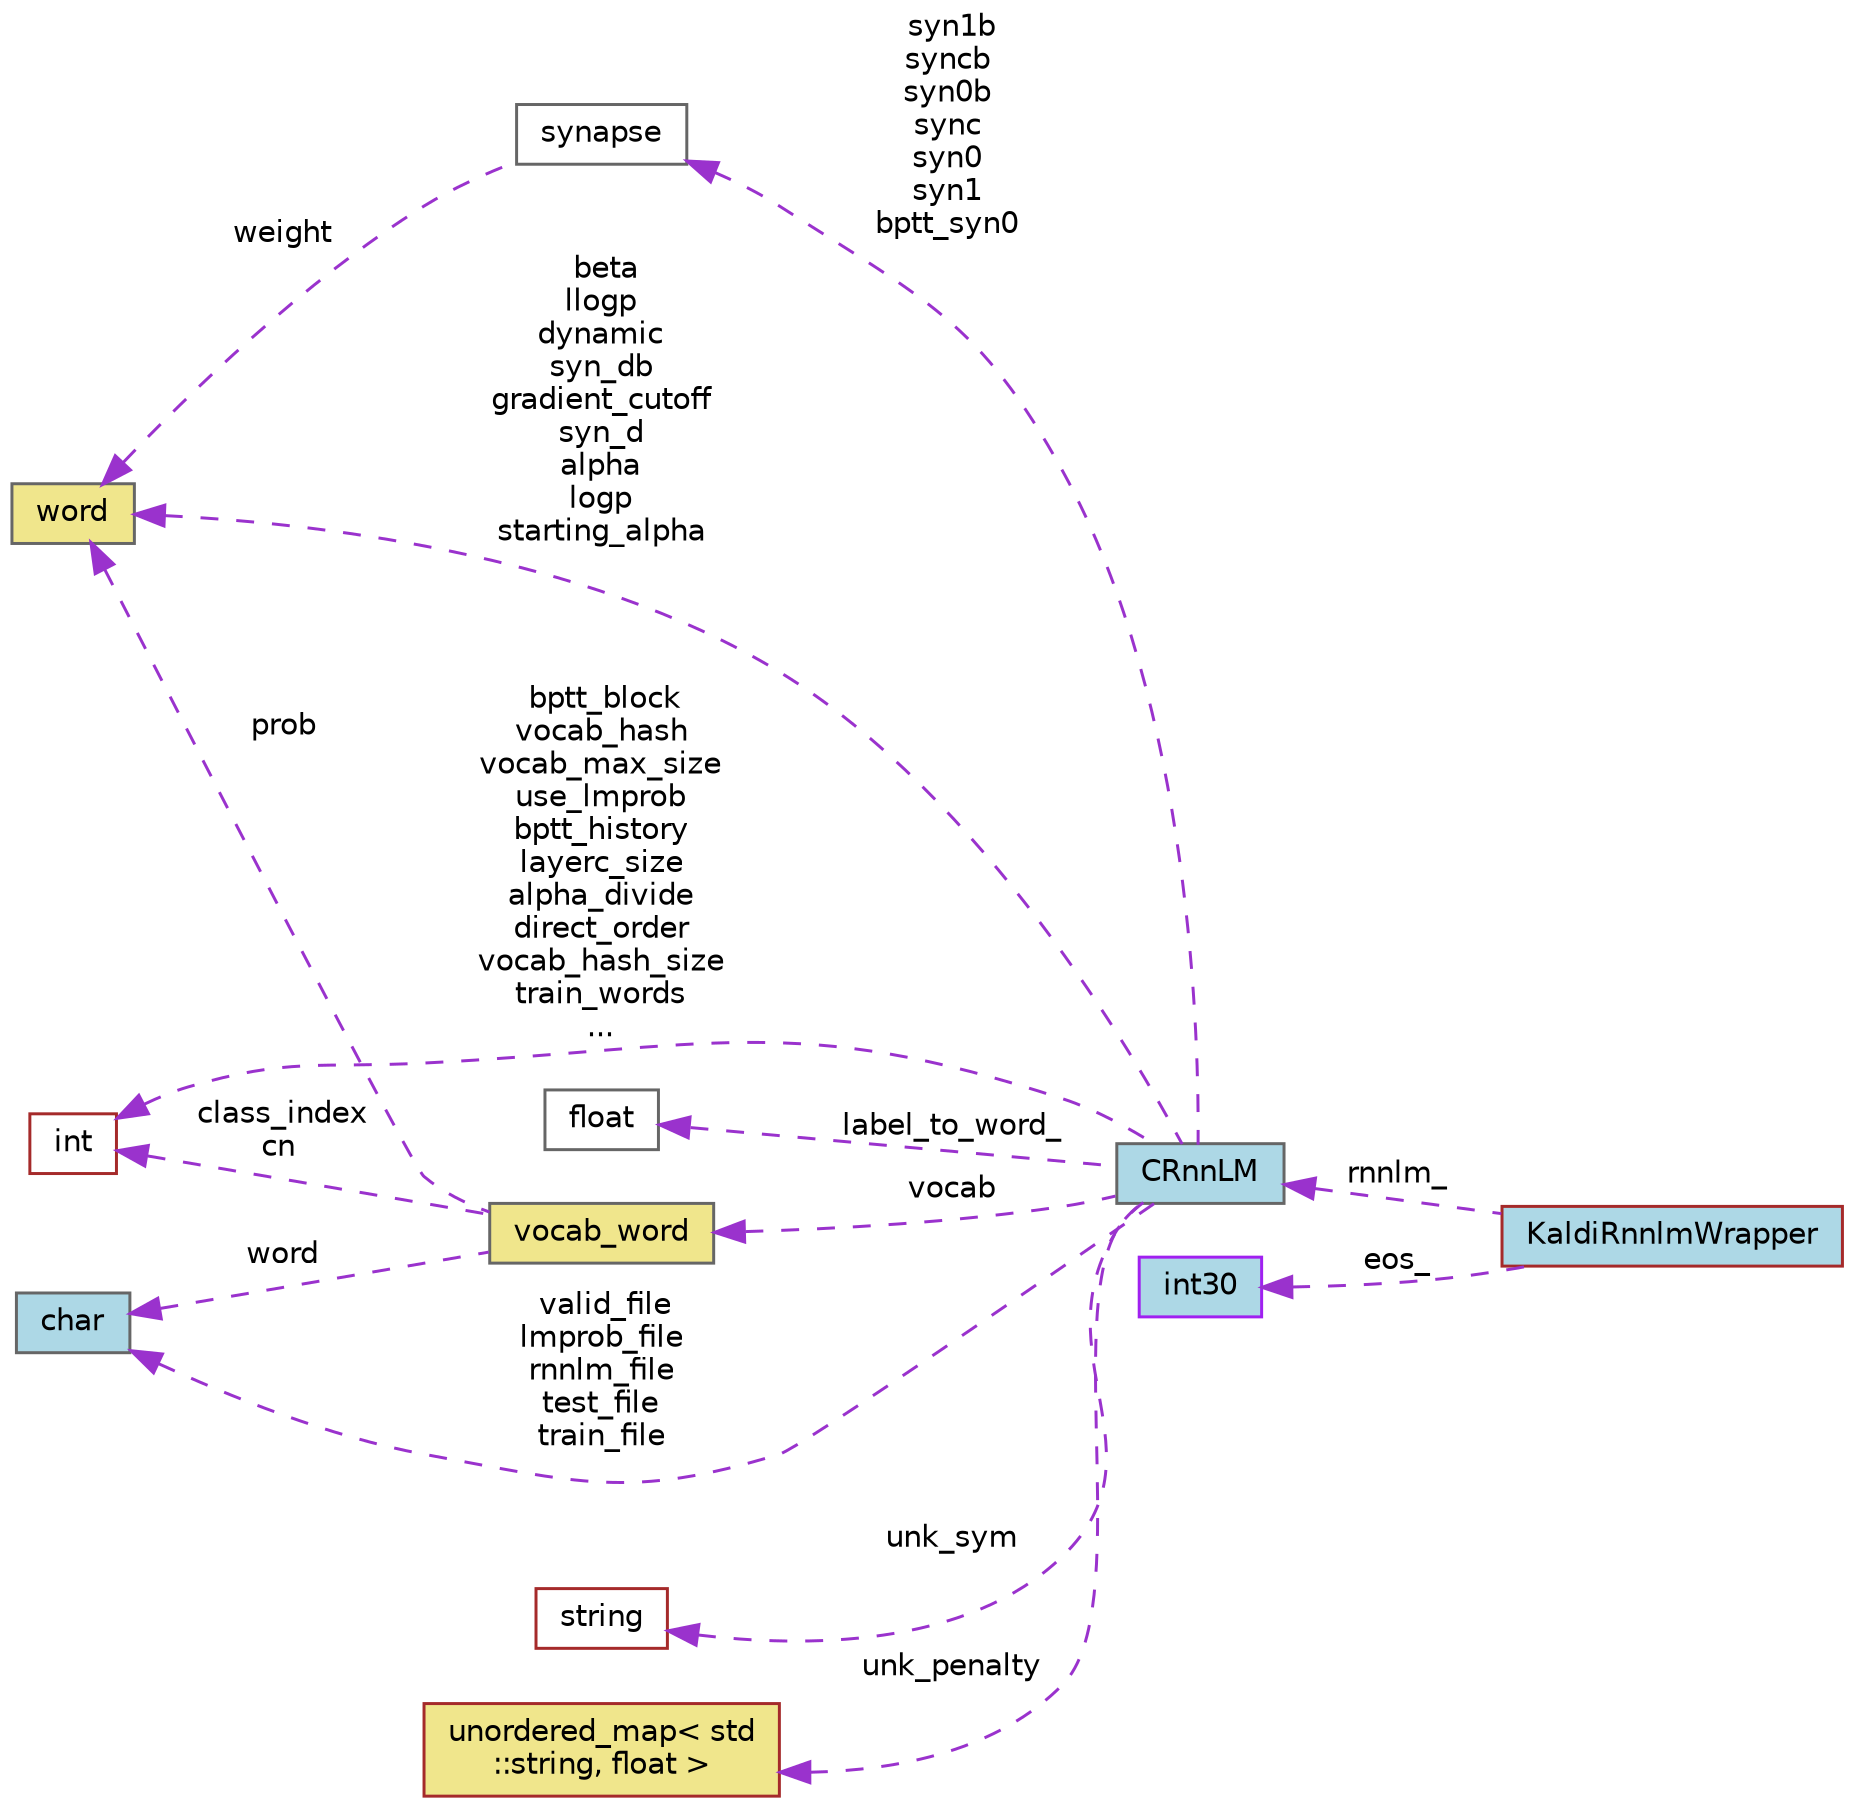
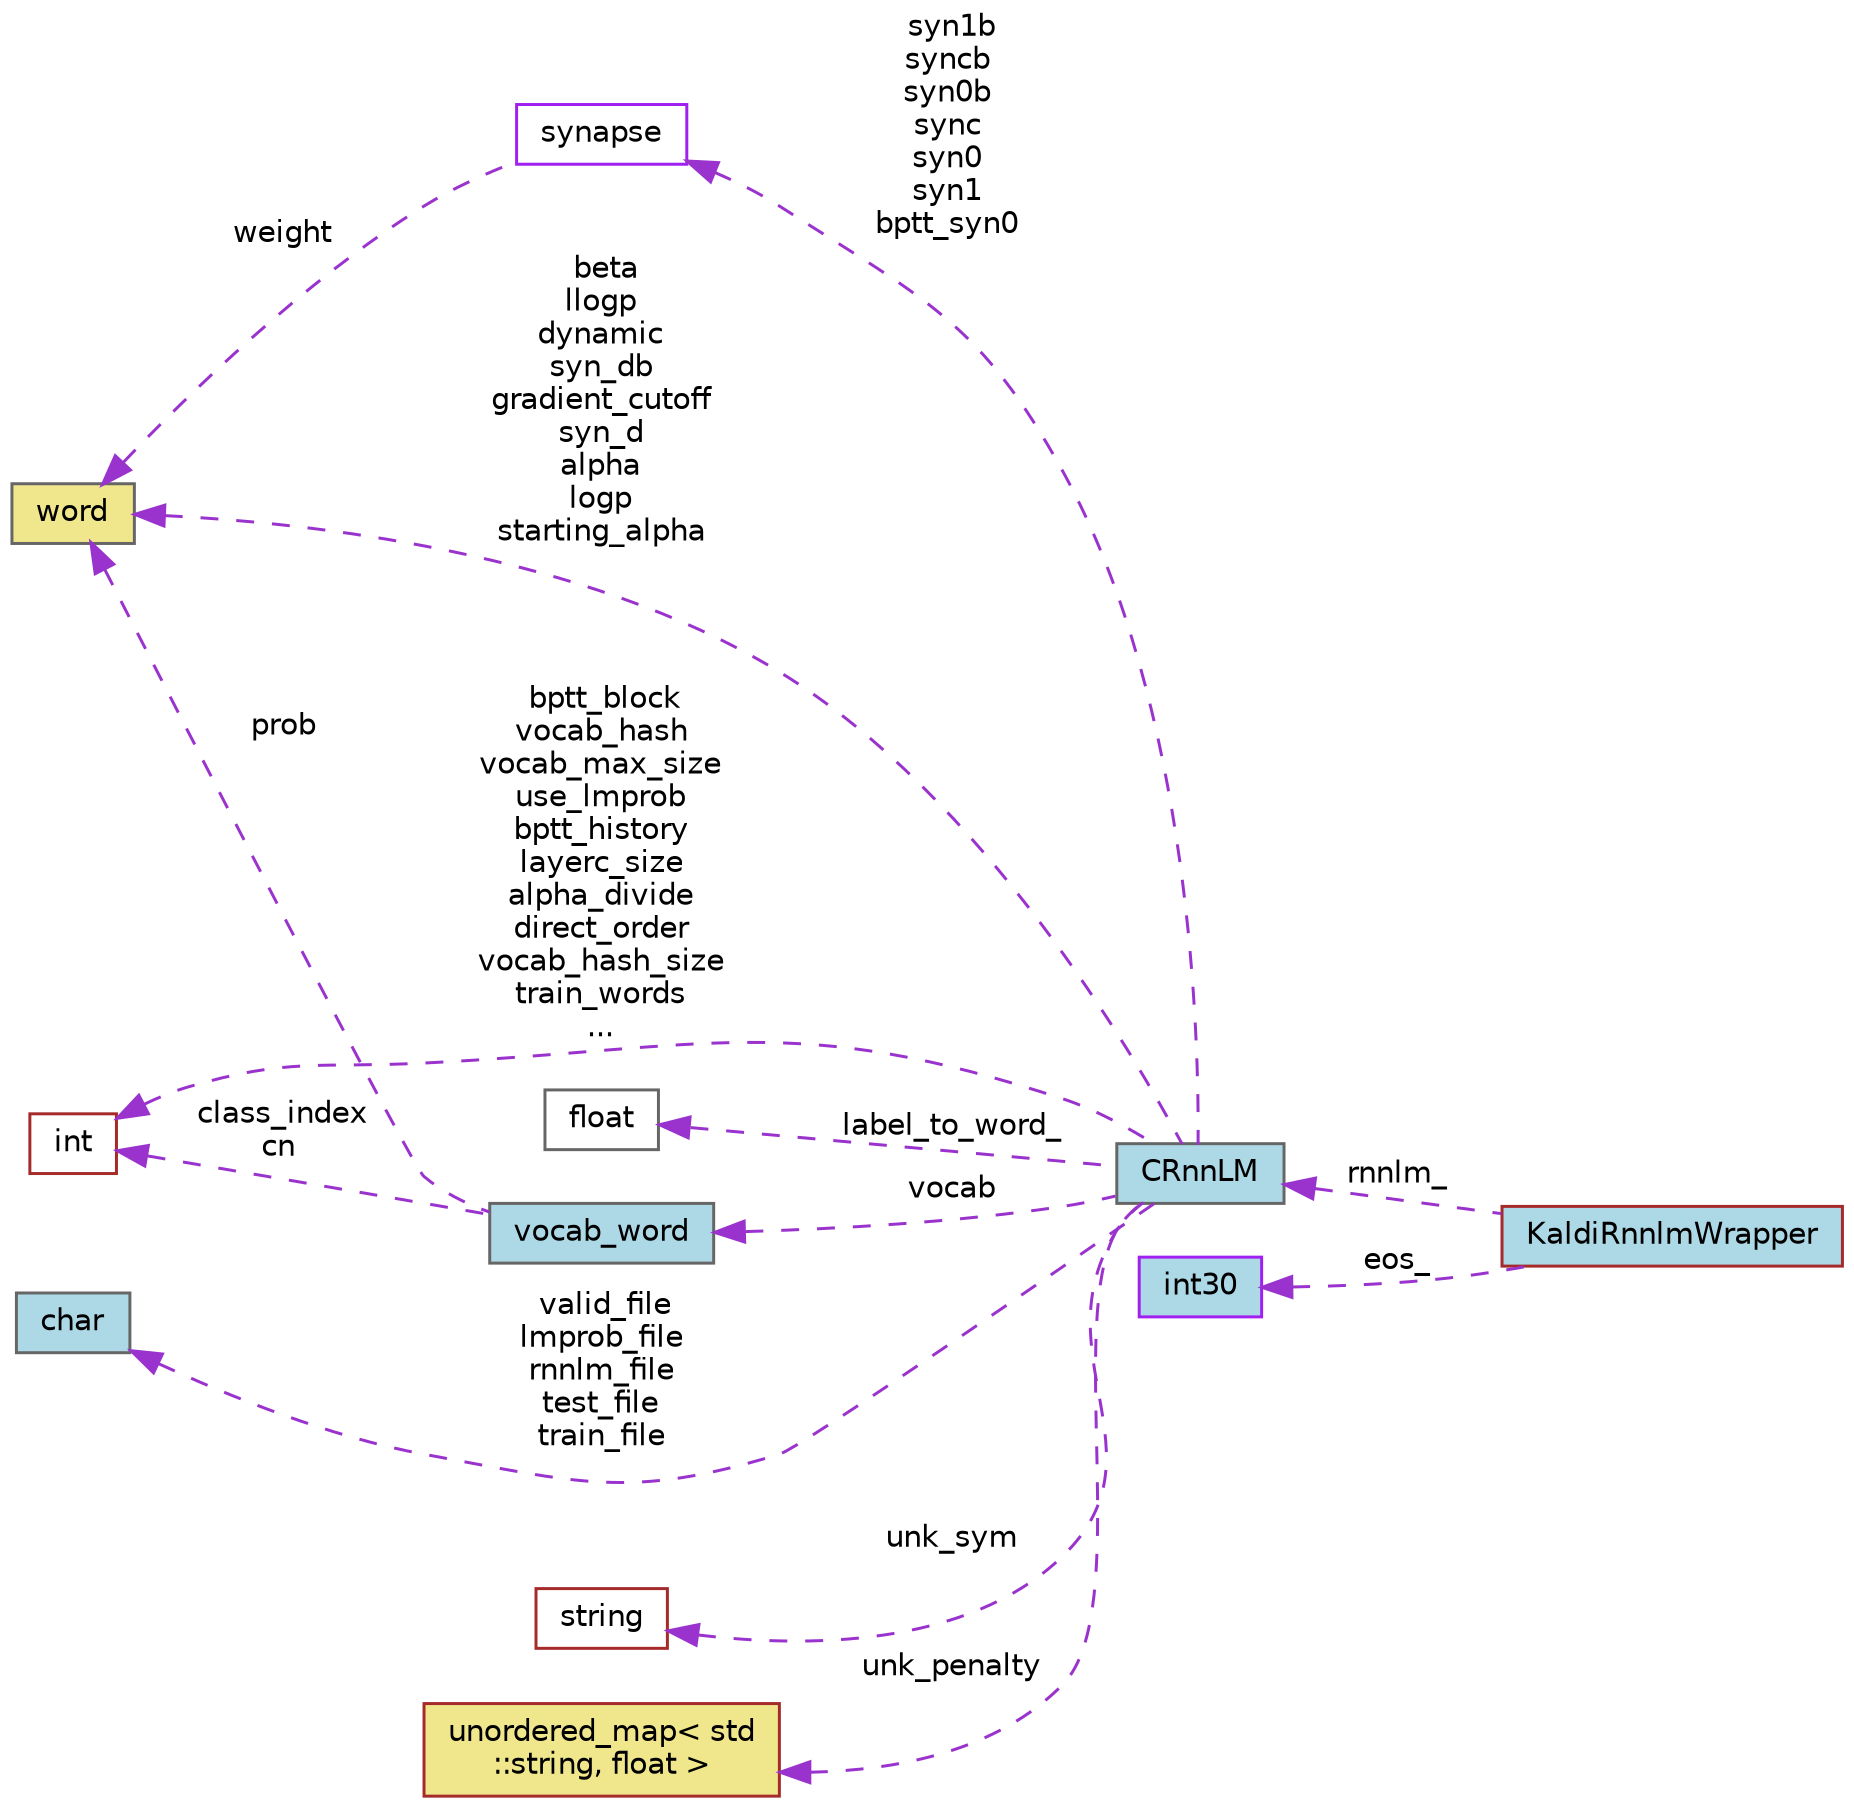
(602, 134) -> (602, 134)
(602, 1233) -> (602, 1233)
(325, 1280) -> none
